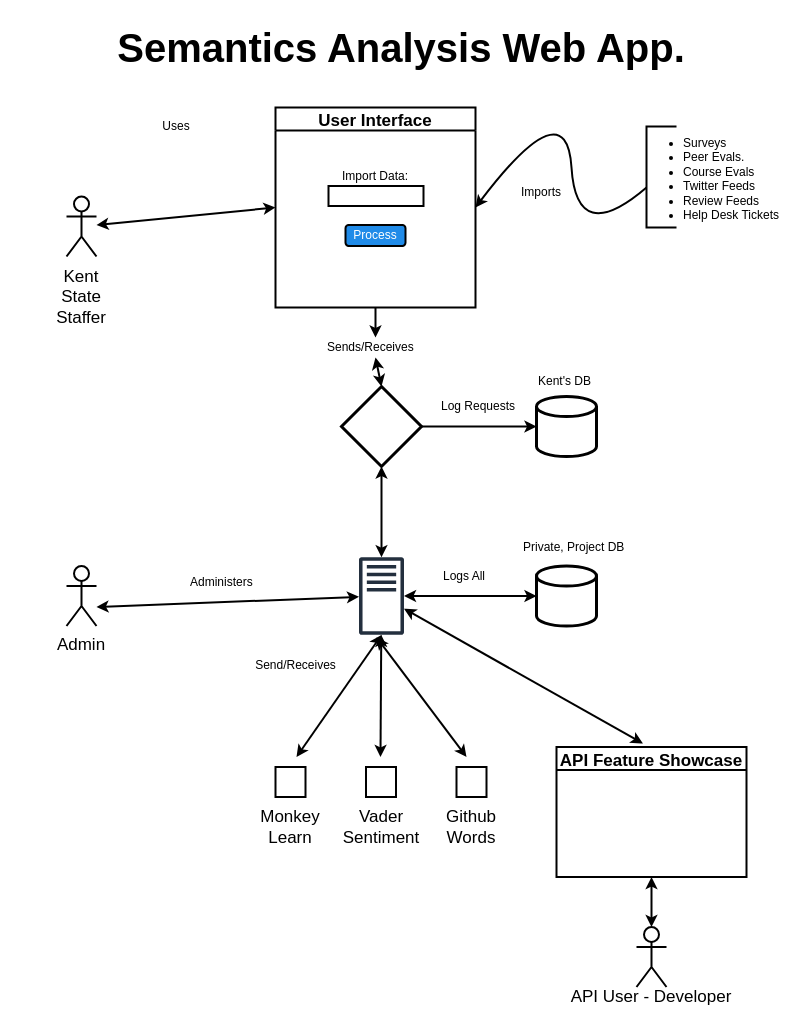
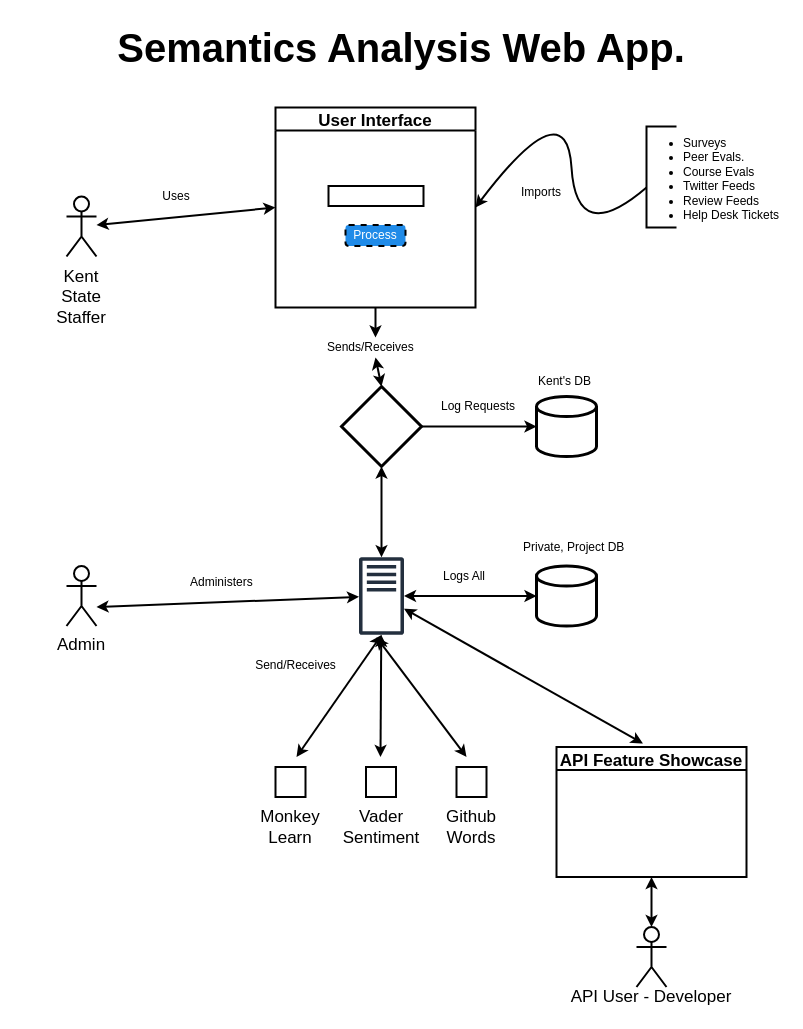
(177, 126) -> (177, 196)
(376, 176) -> none
(376, 236) -> (376, 236)
